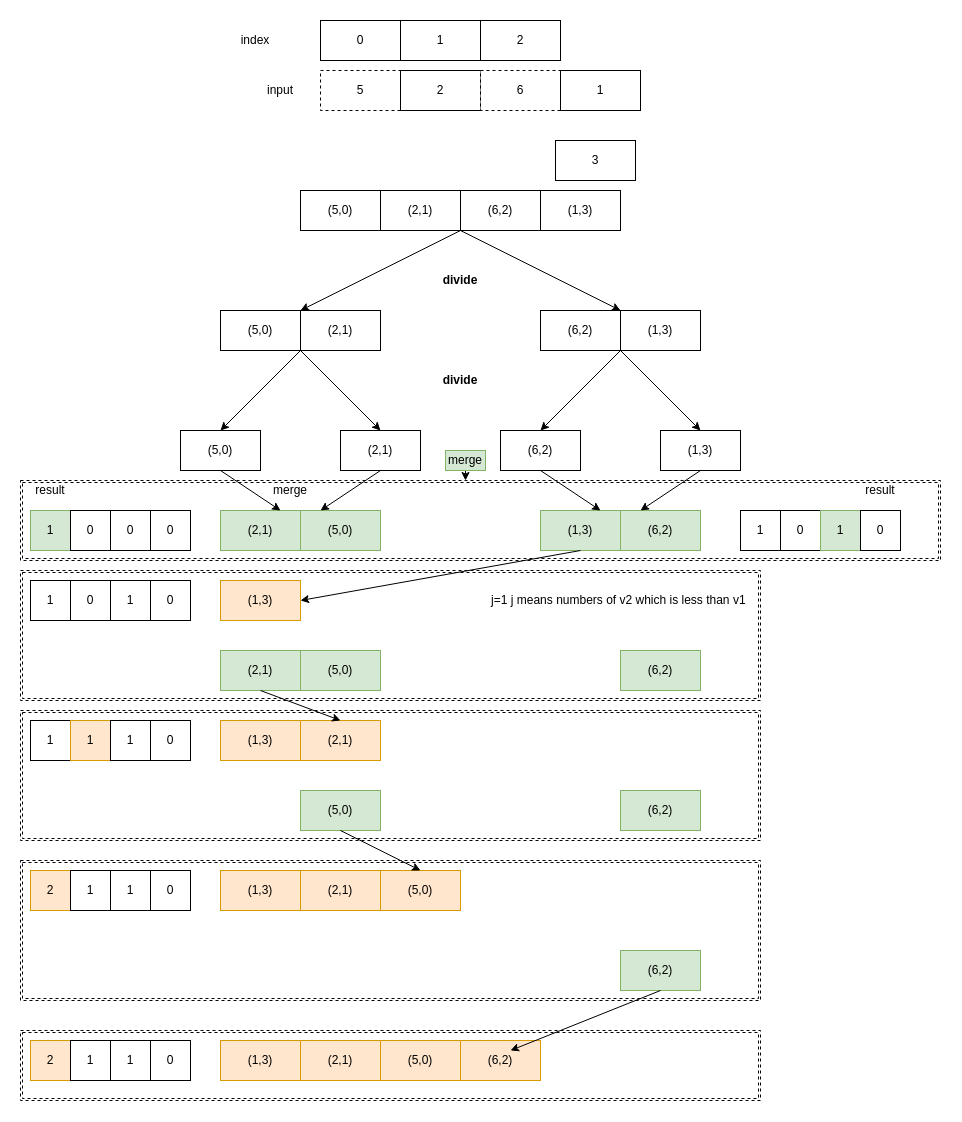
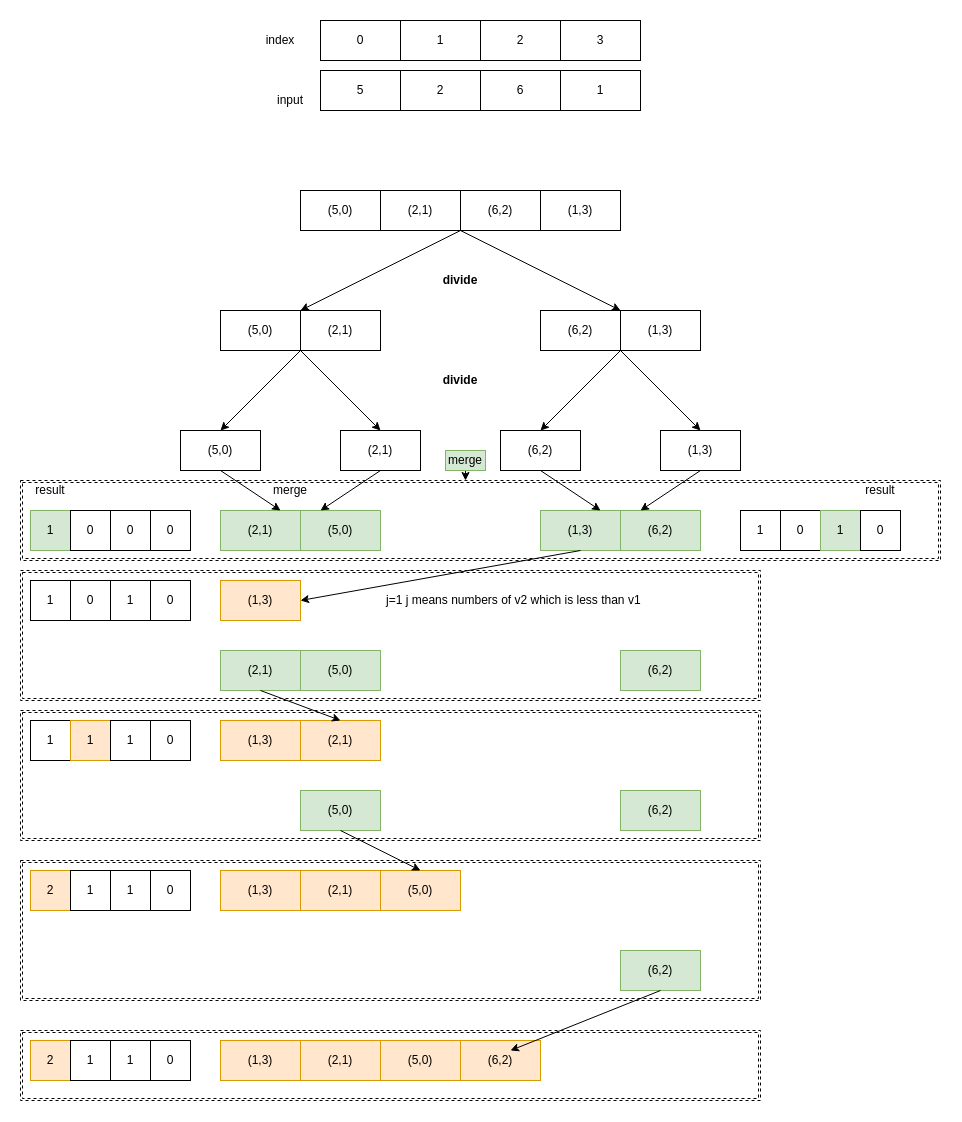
(256, 41) -> (281, 41)
(281, 91) -> (291, 101)
(361, 91) -> (361, 91)
(521, 91) -> (521, 91)
(596, 161) -> (601, 41)
(621, 601) -> (516, 601)
